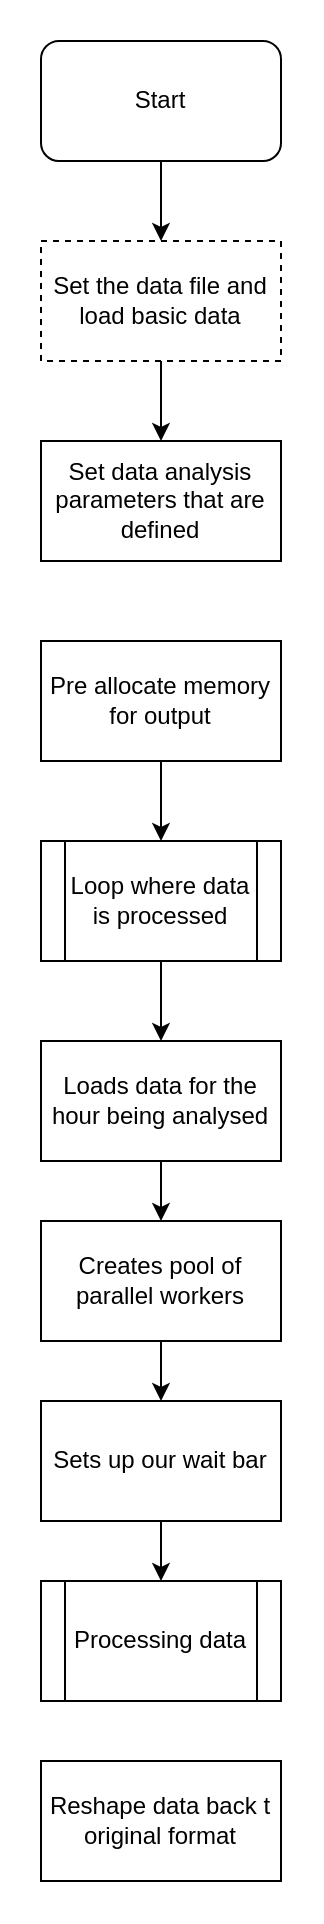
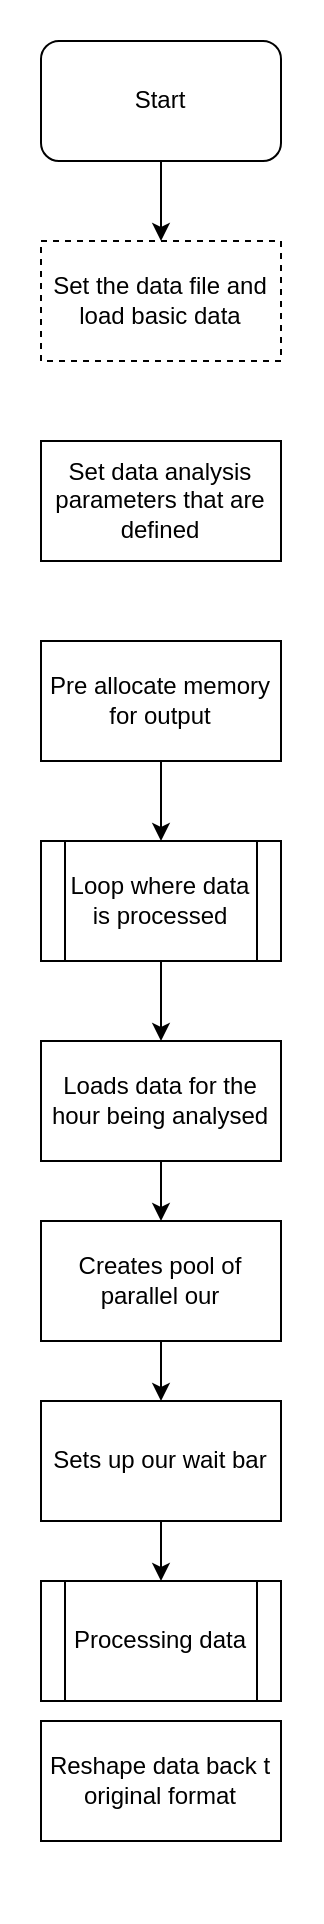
(161, 394) -> none
(161, 1281) -> (161, 1281)
(161, 1821) -> (161, 1781)
